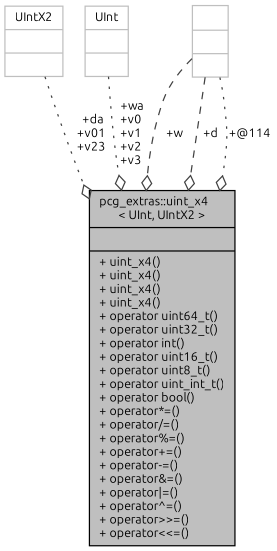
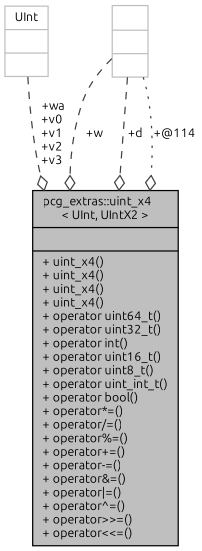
(34, 41) -> none
(113, 126) -> (32, 127)
